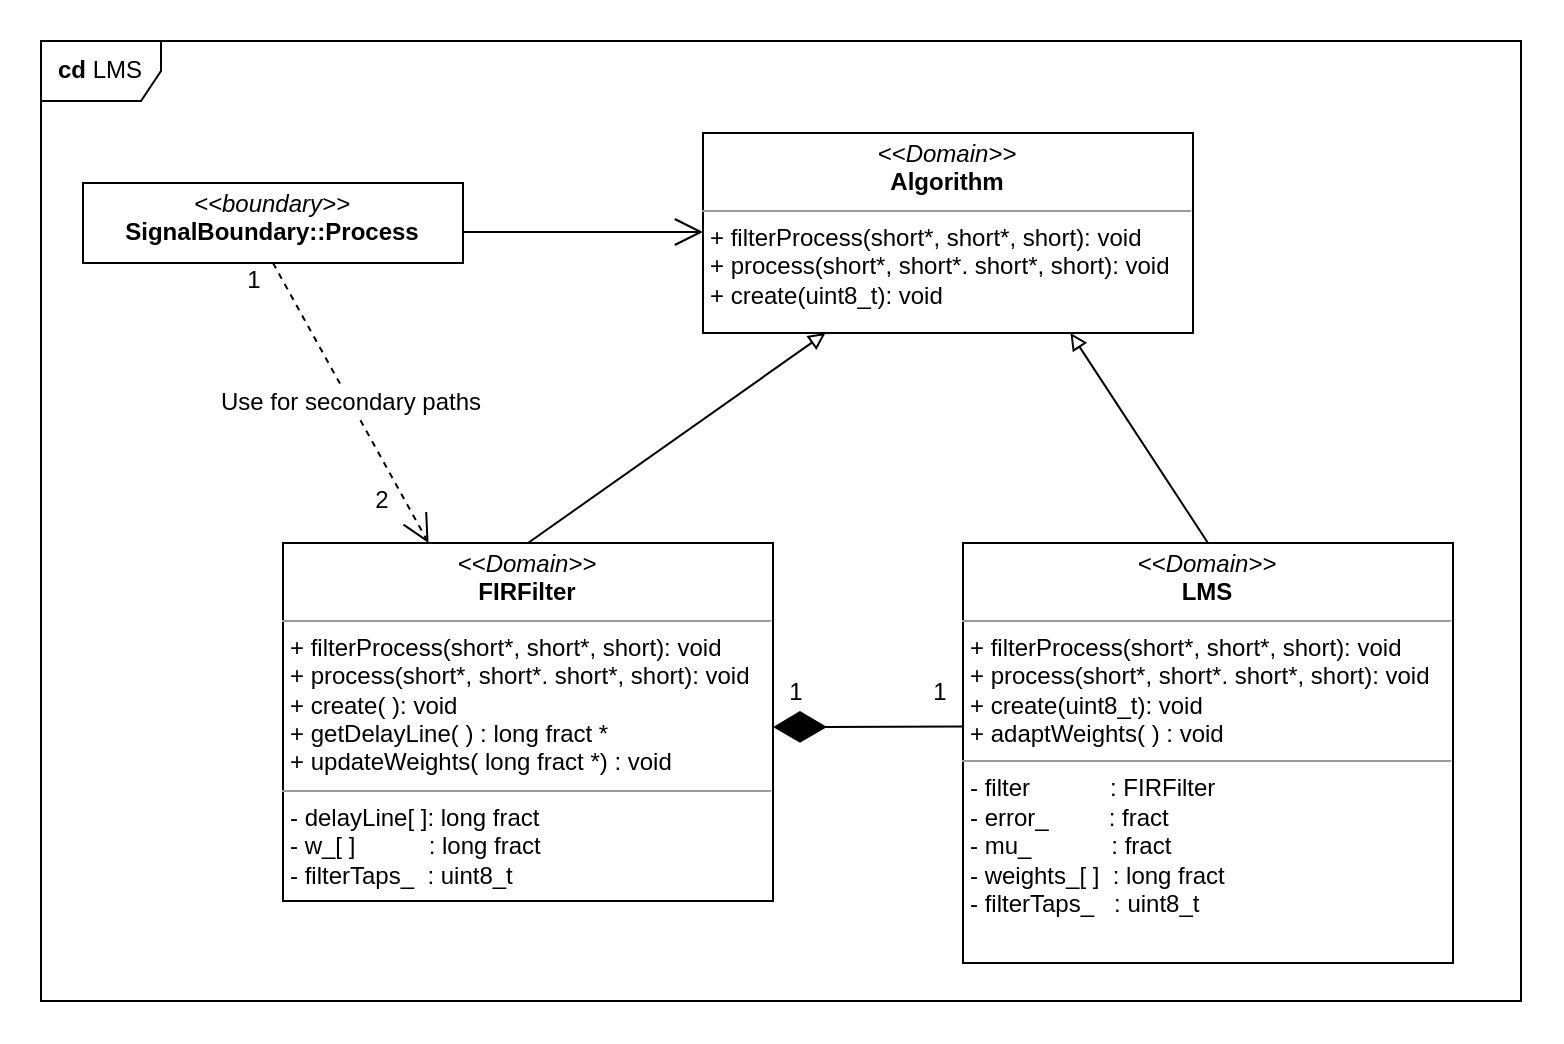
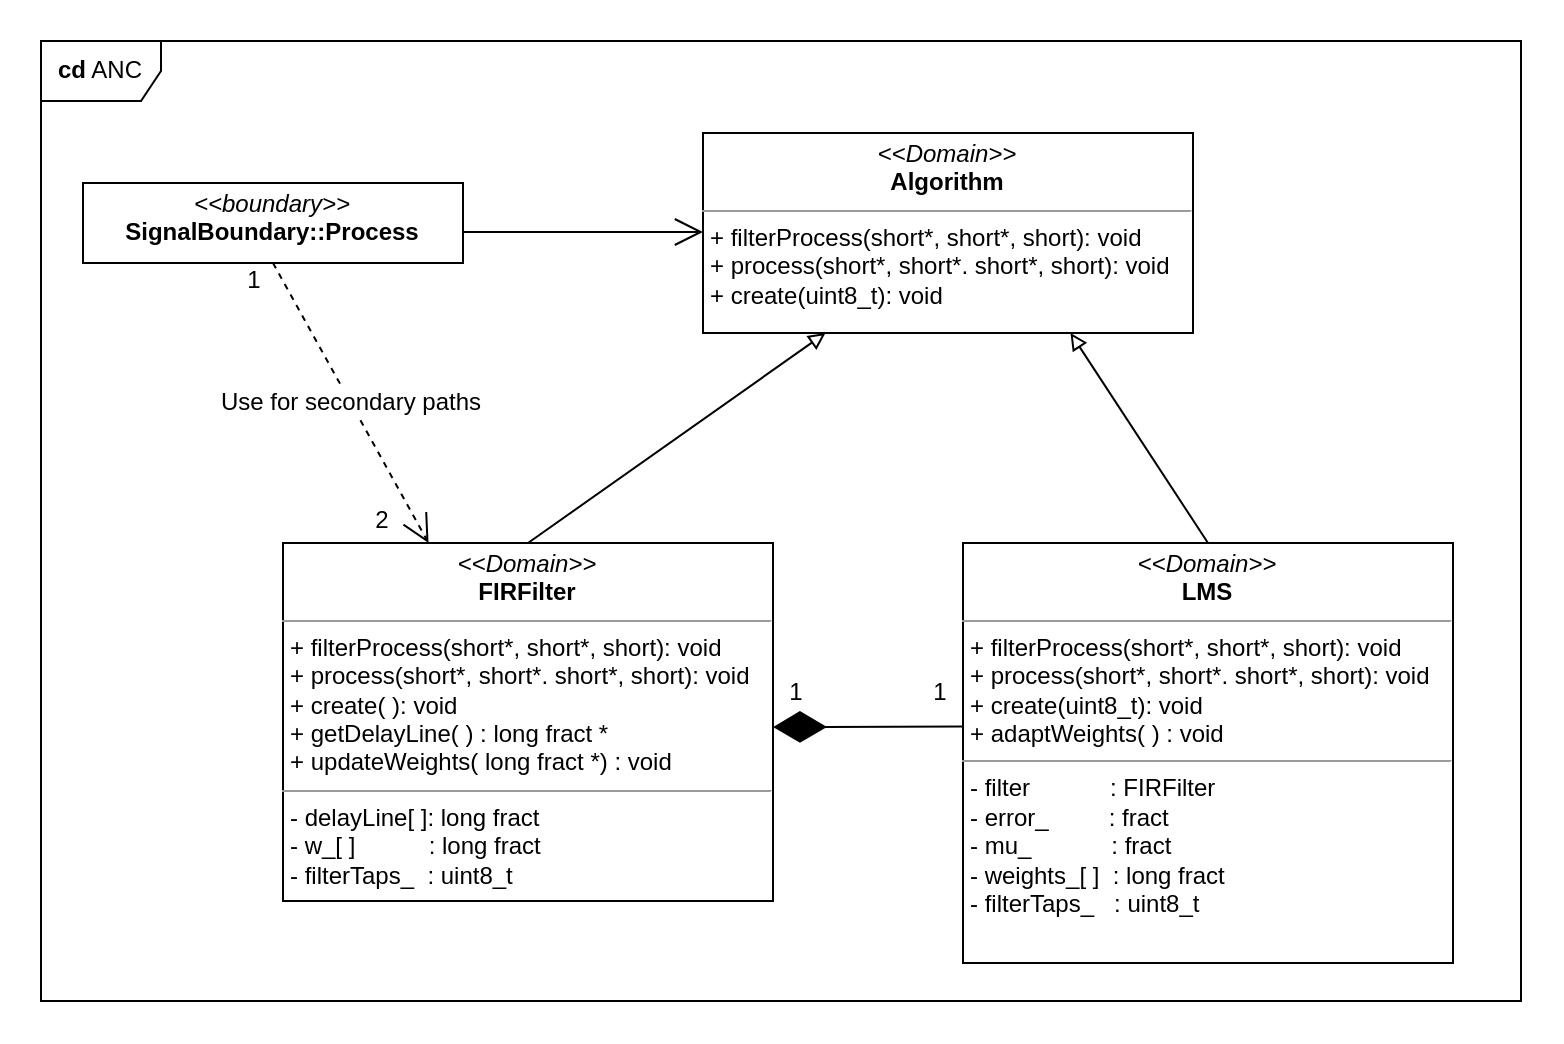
(101, 71) -> (101, 71)
(383, 501) -> (383, 521)
